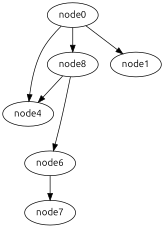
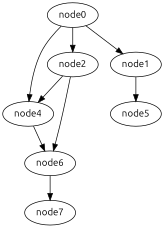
(73, 64) -> (73, 64)
none -> (136, 114)
none -> (38, 135)
